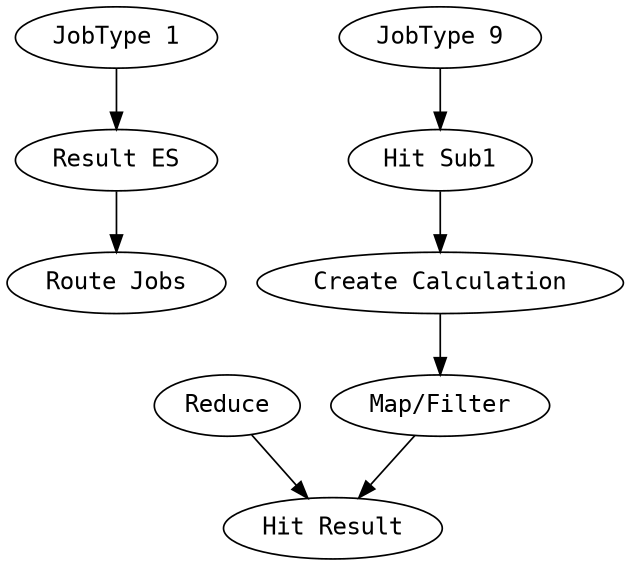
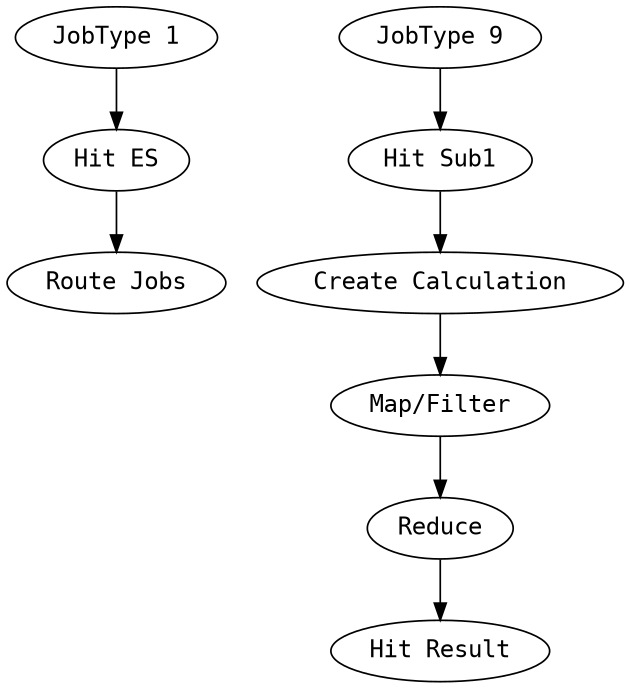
(116, 160) -> (116, 160)
(393, 460) -> (440, 459)
